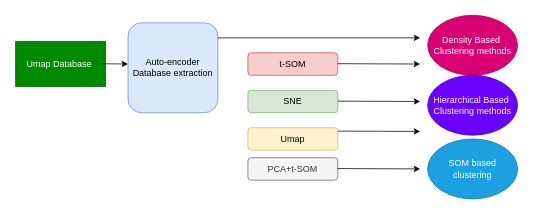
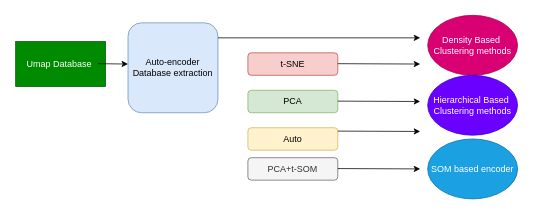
(293, 64) -> (293, 64)
(293, 102) -> (293, 102)
(293, 139) -> (293, 139)
(473, 169) -> (473, 169)
